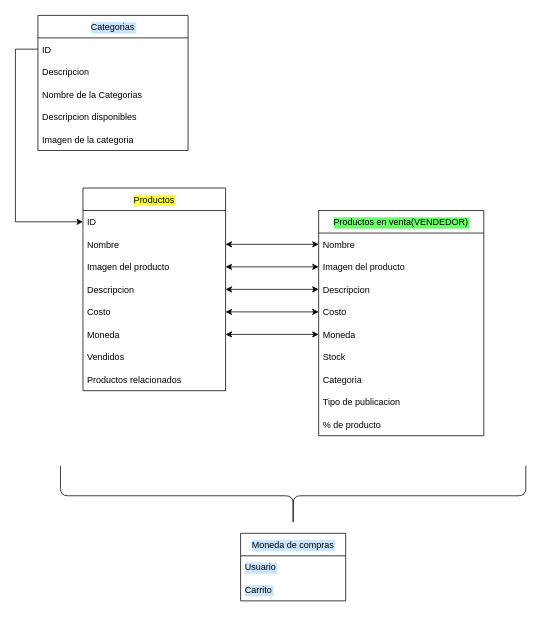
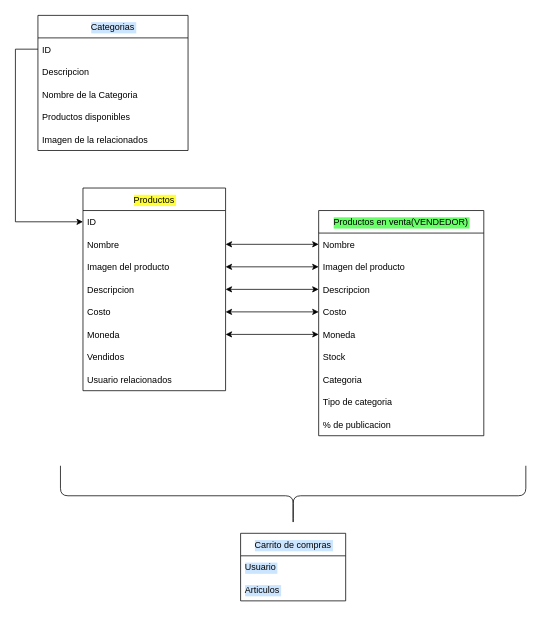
(94, 95) -> (92, 95)
(93, 117) -> (90, 117)
(92, 140) -> (98, 140)
(139, 380) -> (133, 380)
(363, 402) -> (361, 402)
(353, 425) -> (357, 425)
(293, 545) -> (293, 545)
(261, 590) -> (265, 590)
